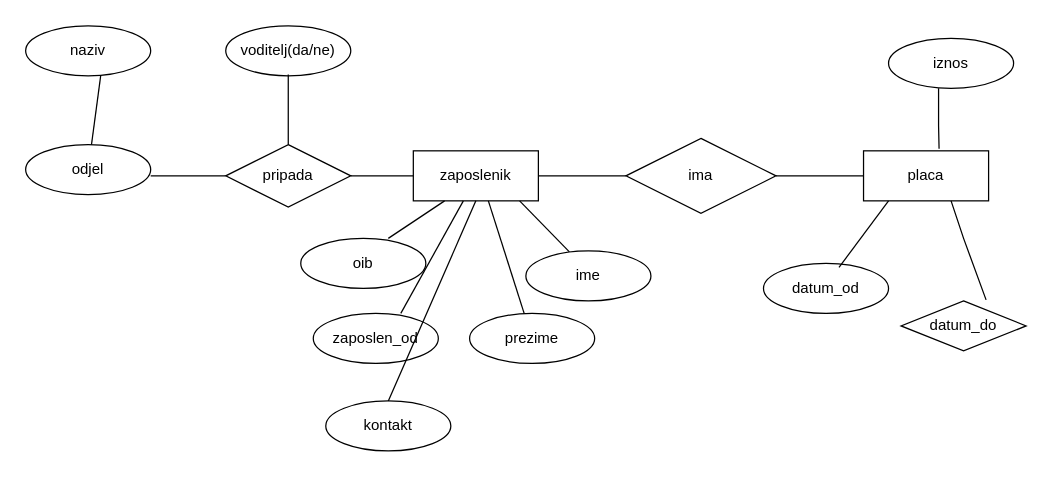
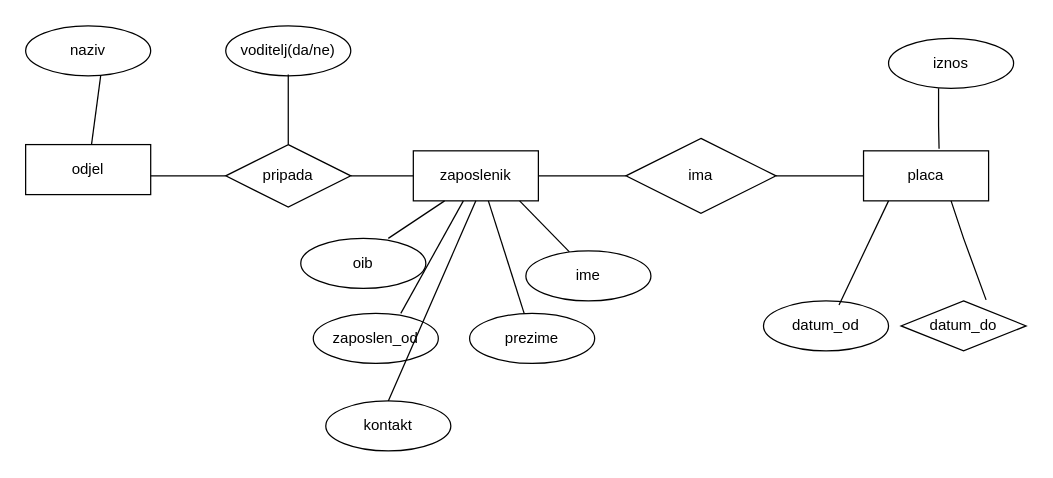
(88, 169) -> (88, 169)
(826, 288) -> (826, 326)
